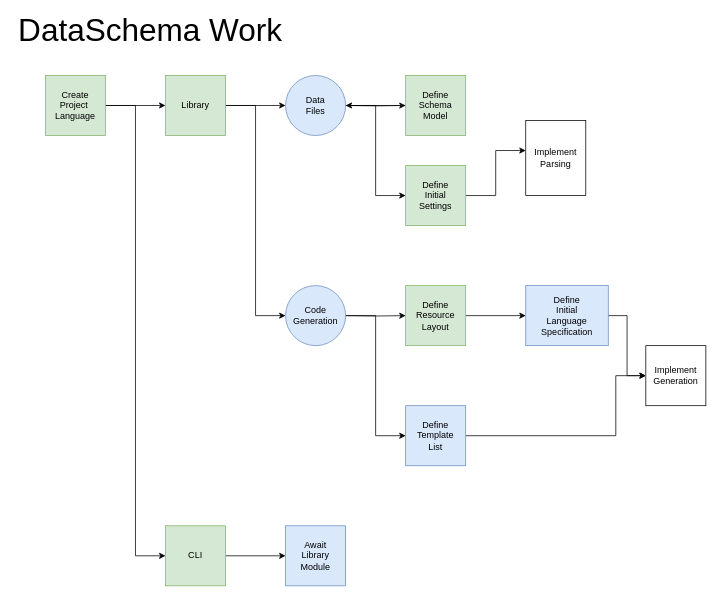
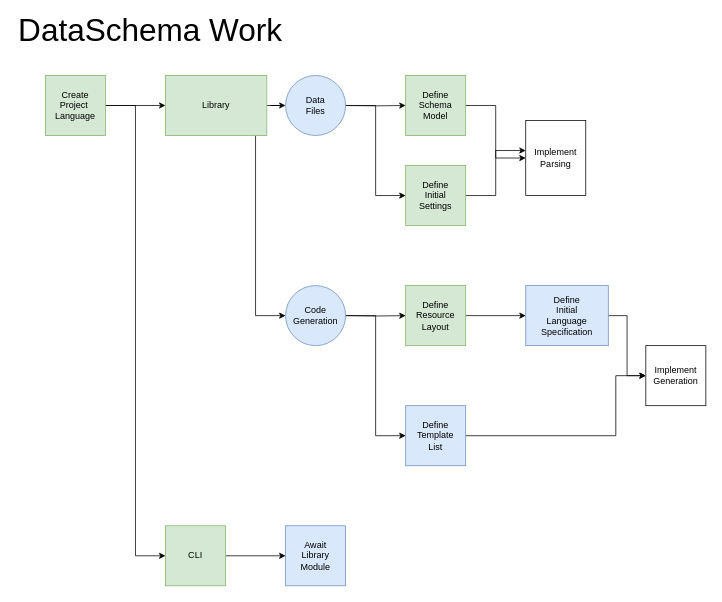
(195, 105) -> (216, 105)
(403, 105) -> (495, 111)
